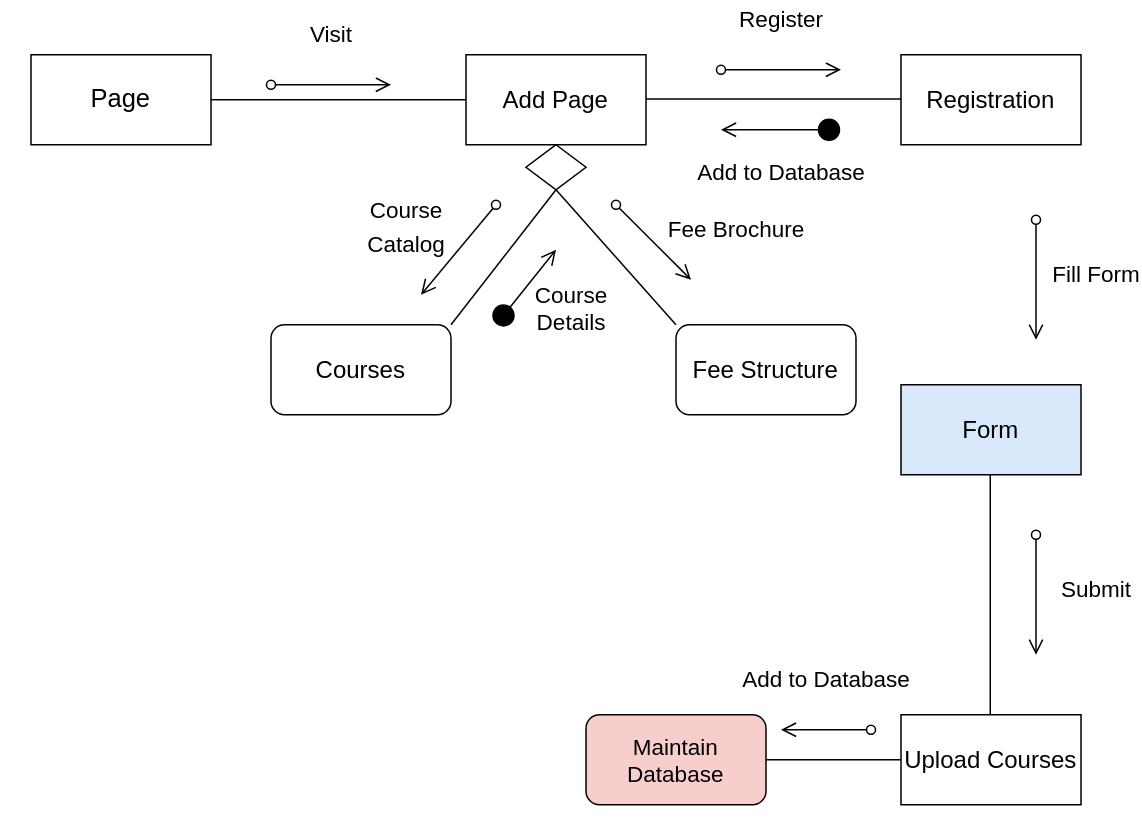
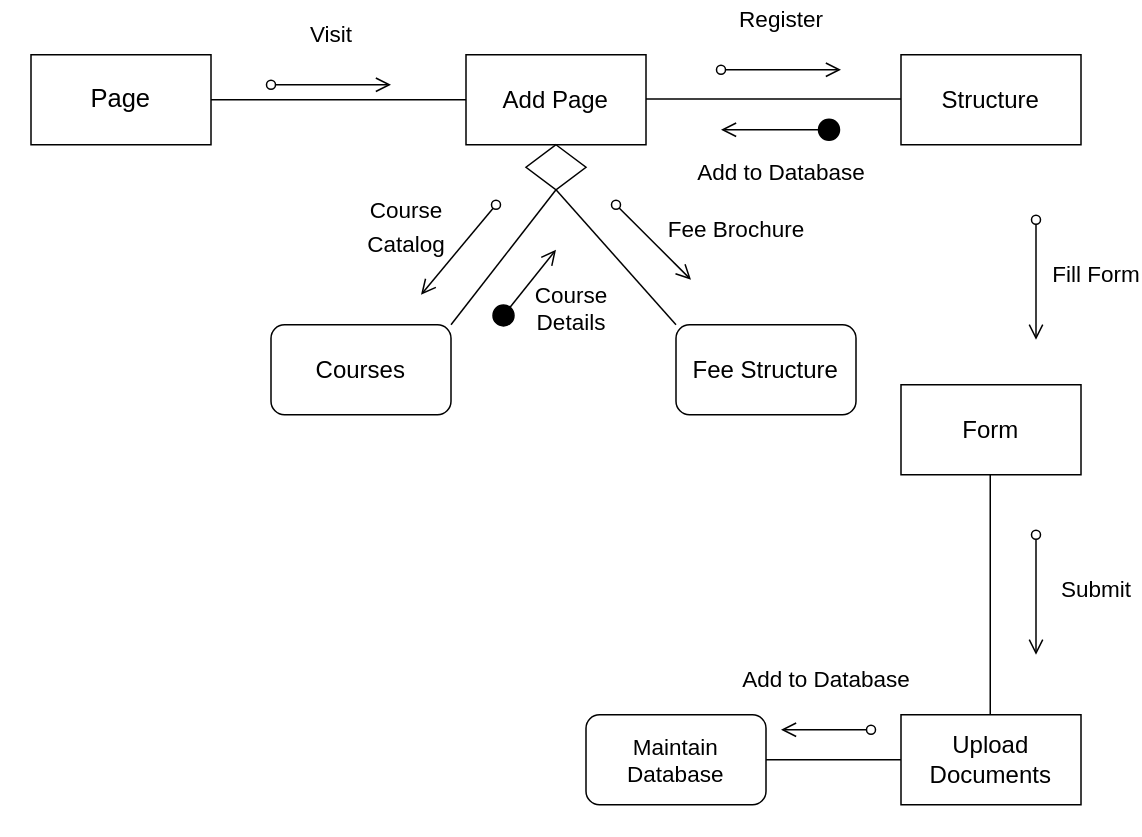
(991, 100) -> (991, 100)
(991, 430) -> (991, 430)
(676, 760) -> (676, 760)
(991, 760) -> (991, 760)
